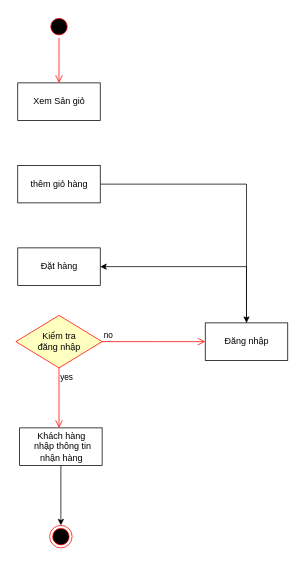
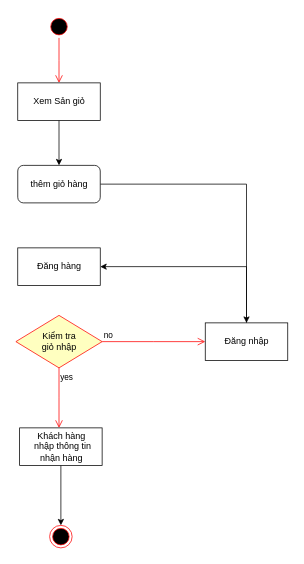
none -> (59, 159)
(59, 184) -> (59, 184)
(59, 267) -> (59, 267)
(59, 342) -> (59, 342)
